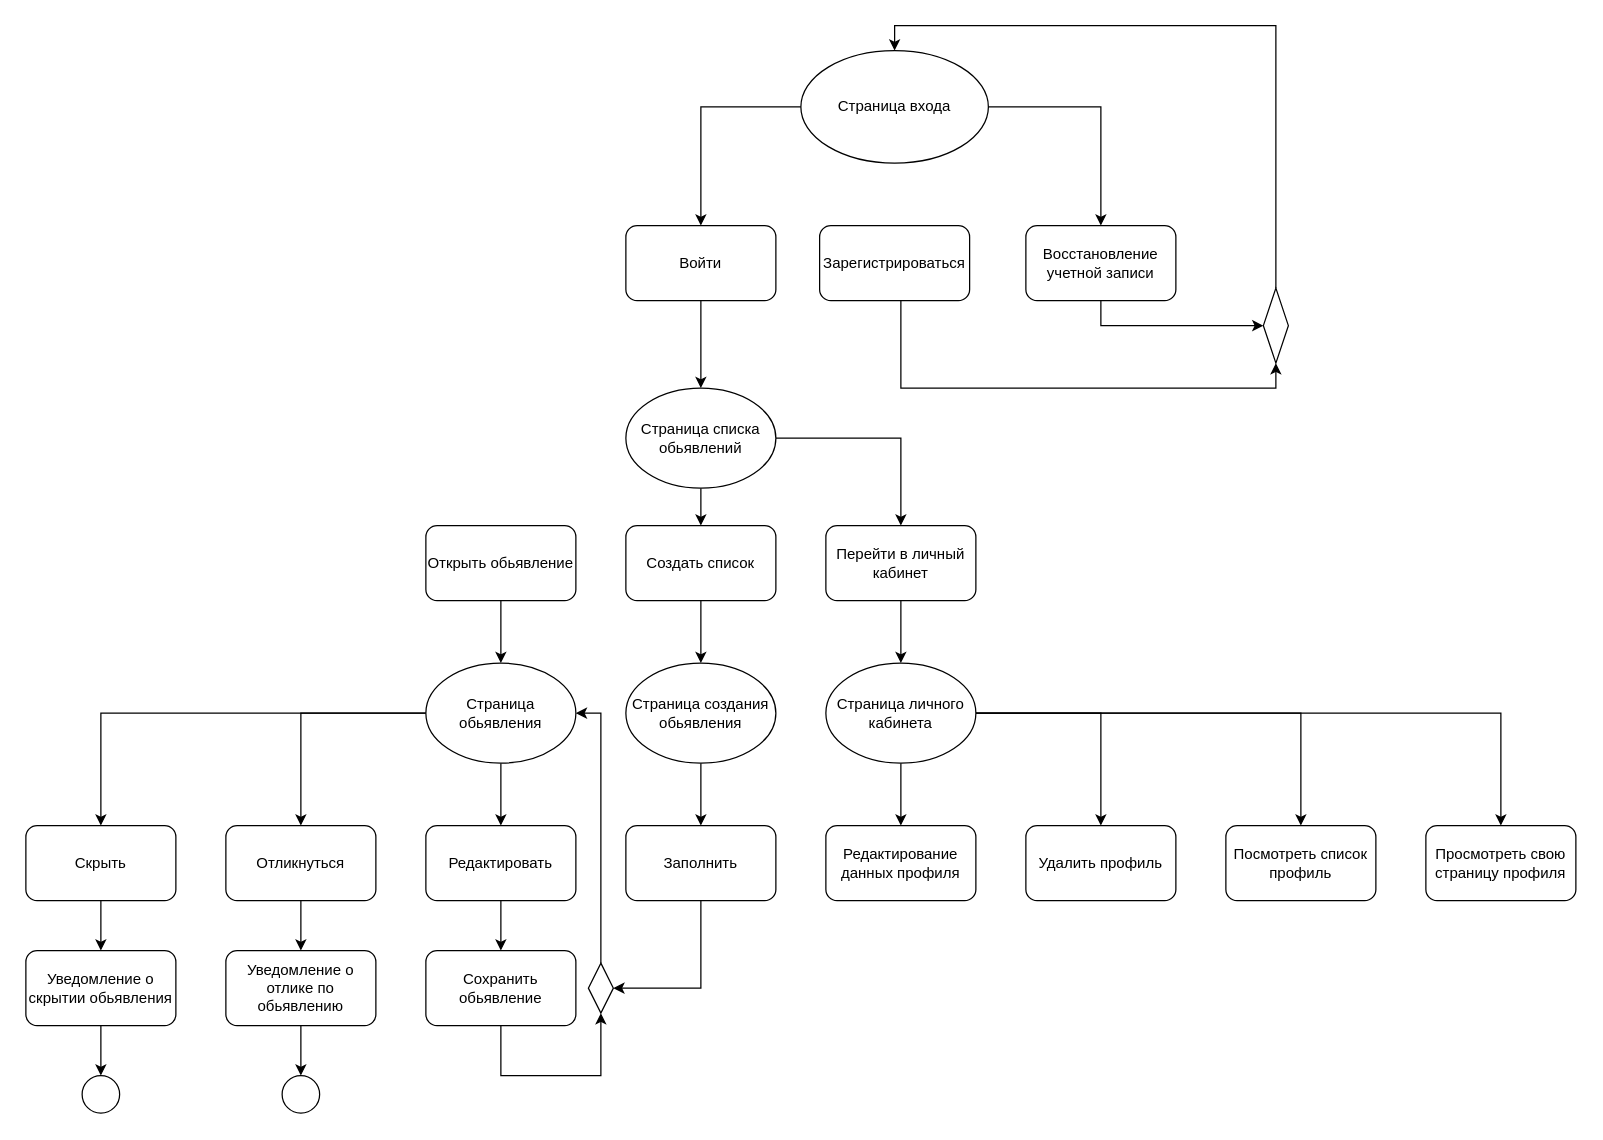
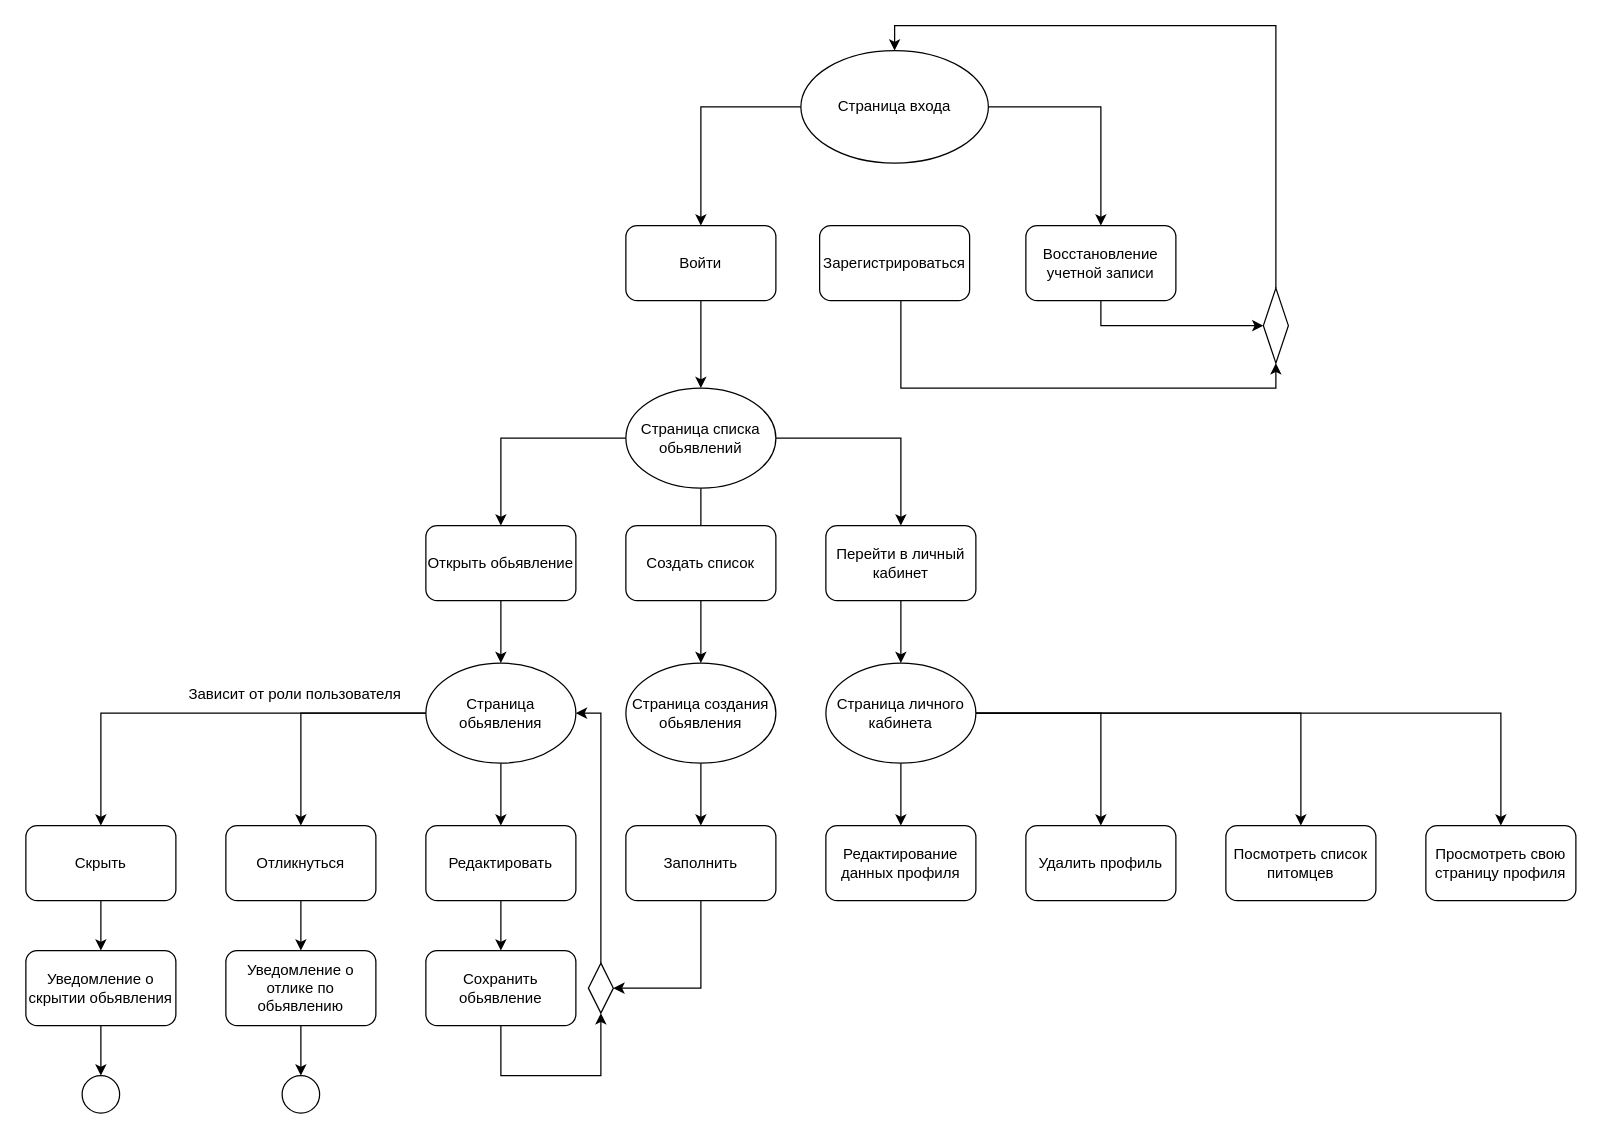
none -> (524, 438)
(701, 516) -> (701, 519)
none -> (294, 694)
(1301, 863) -> (1301, 863)
